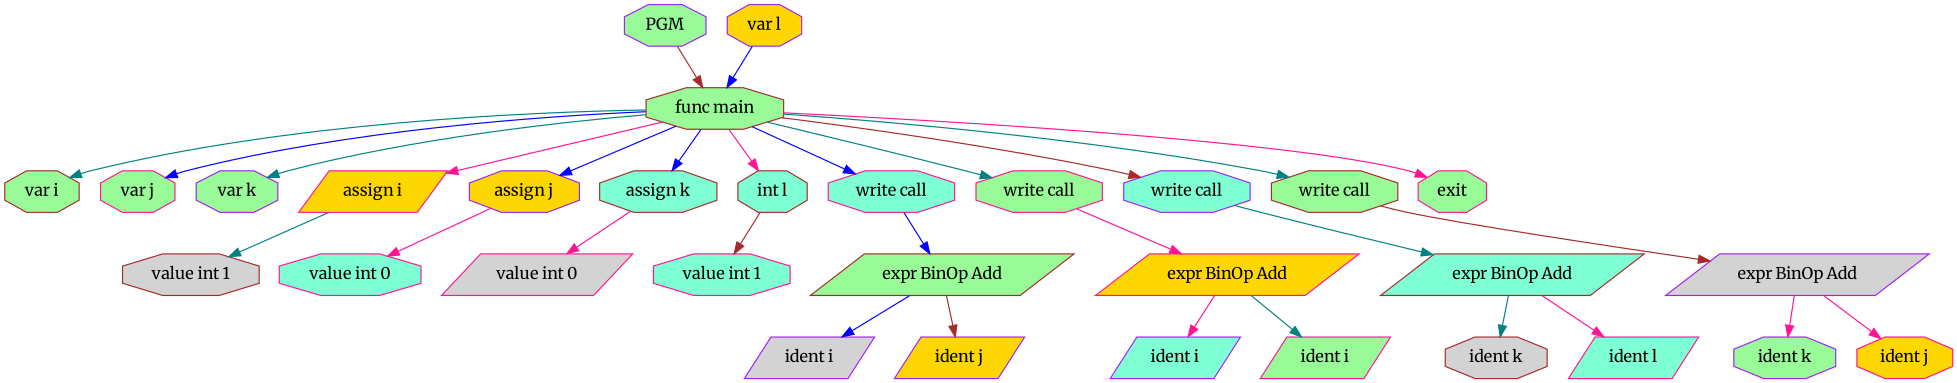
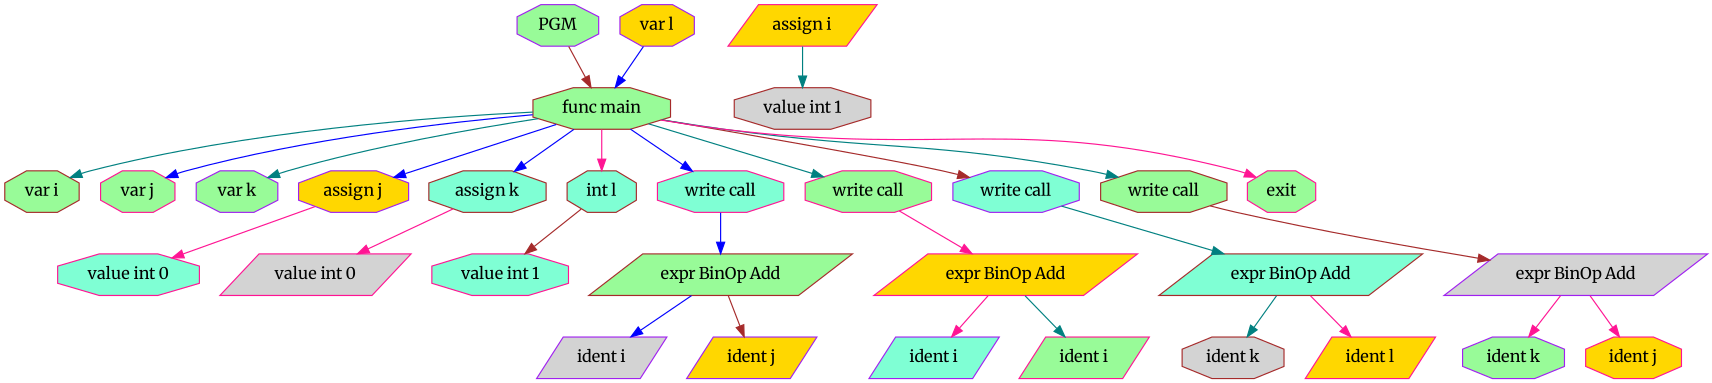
(560, 146) -> none
(1634, 358) -> (1370, 358)
